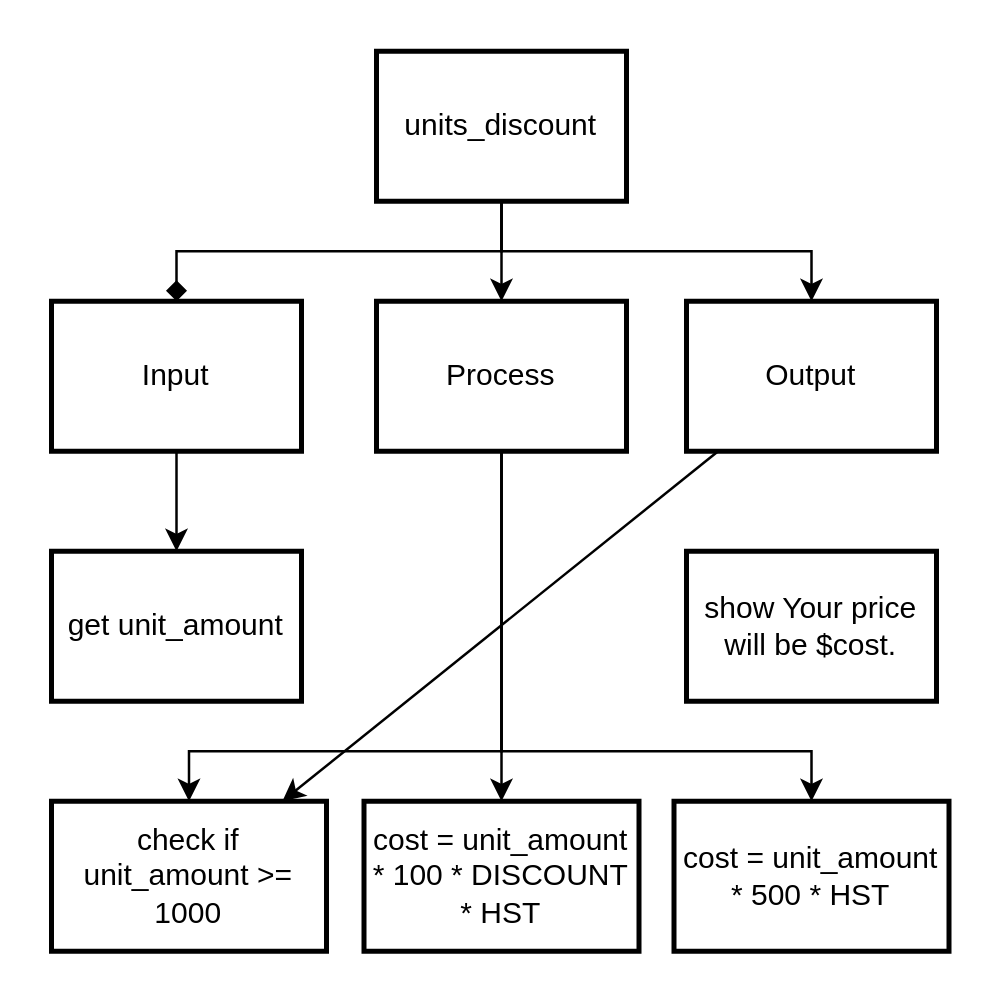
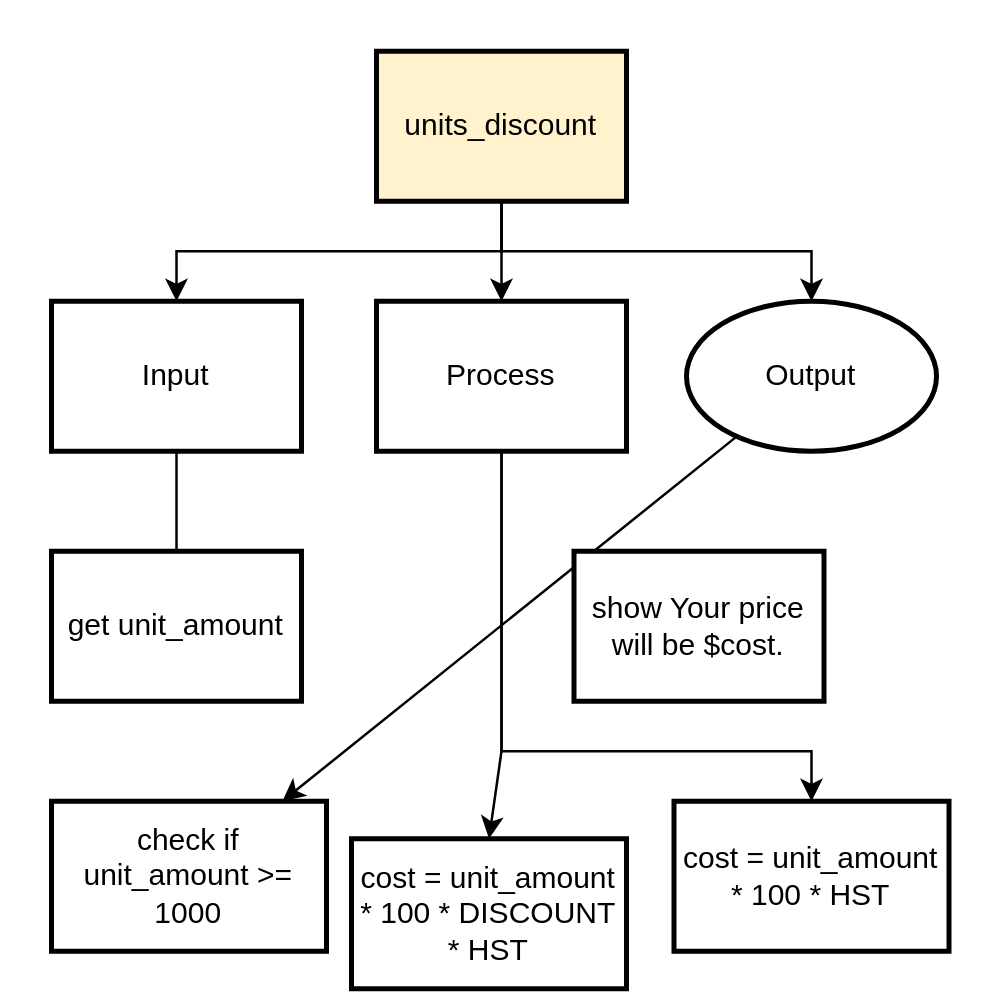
(501, 126) -> (501, 126)
(176, 281) -> (176, 282)
(811, 376) -> (811, 376)
(176, 533) -> (176, 539)
(811, 626) -> (699, 626)
(246, 751) -> none
(501, 876) -> (489, 914)
(811, 876) -> (811, 876)
